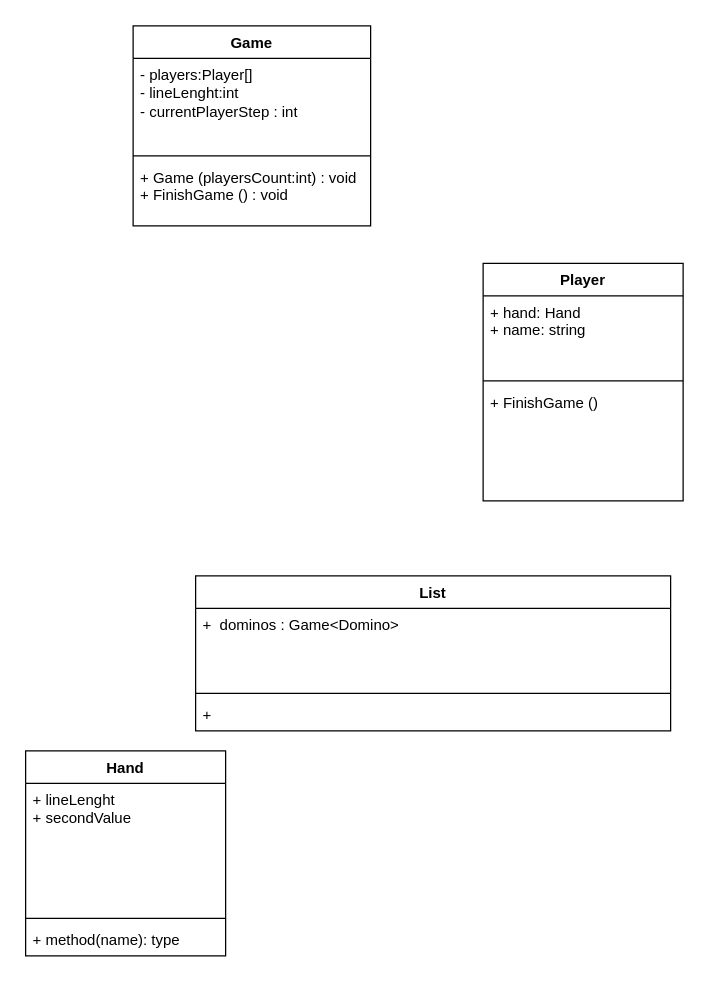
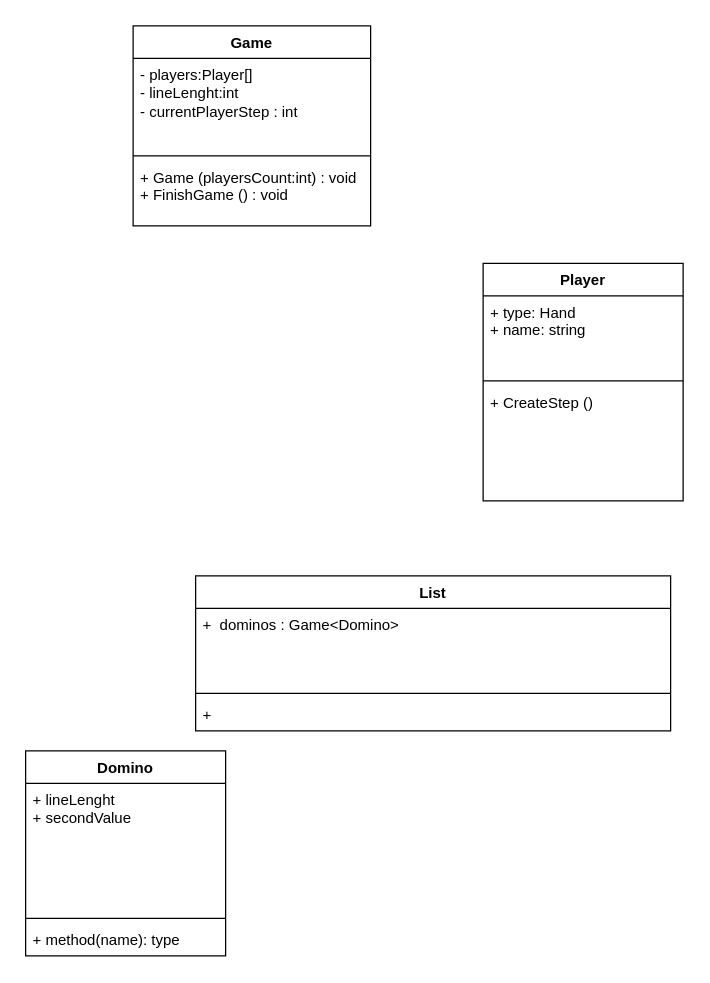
(542, 322) -> (542, 322)
(546, 403) -> (550, 403)
(126, 768) -> (126, 768)
